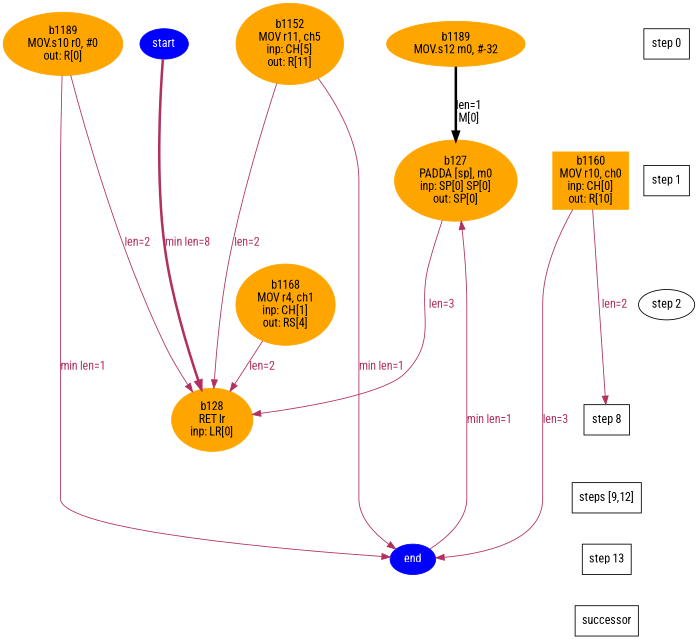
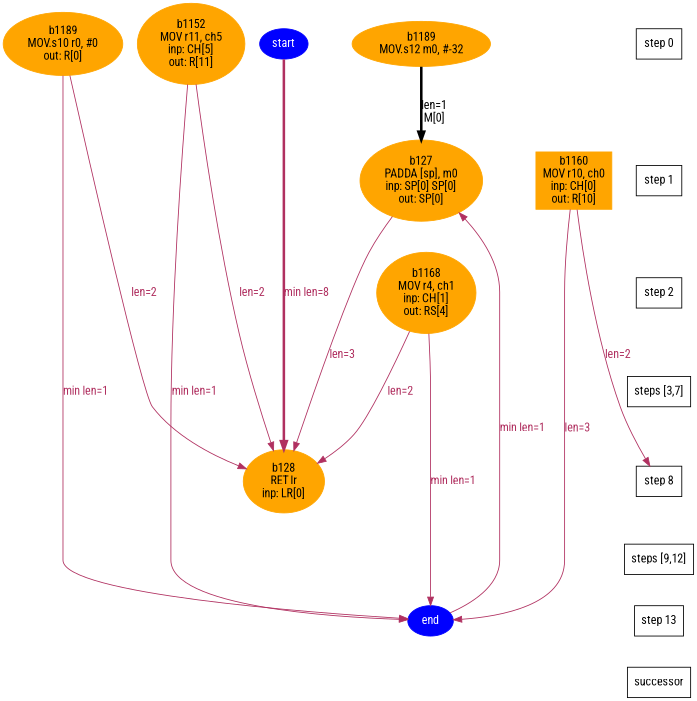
(667, 305) -> (659, 293)
none -> (659, 392)
none -> (431, 465)
